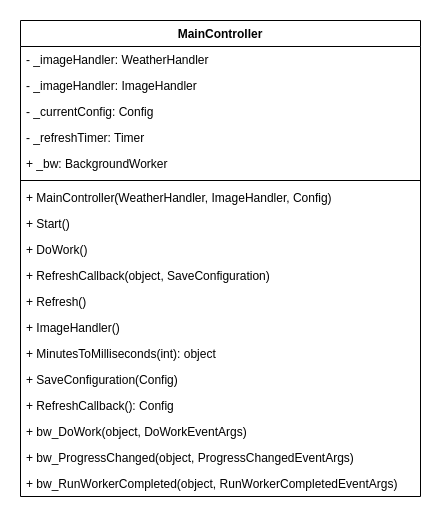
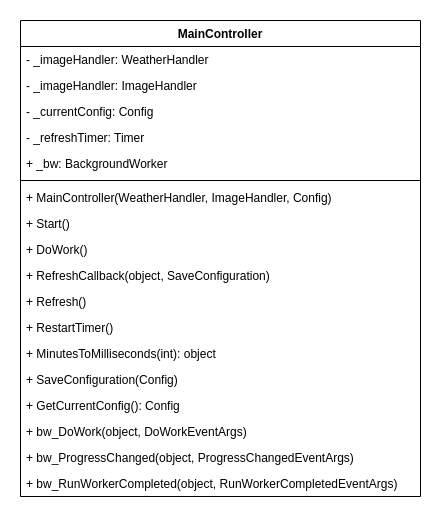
(77, 328) -> (77, 328)
(107, 406) -> (112, 406)
